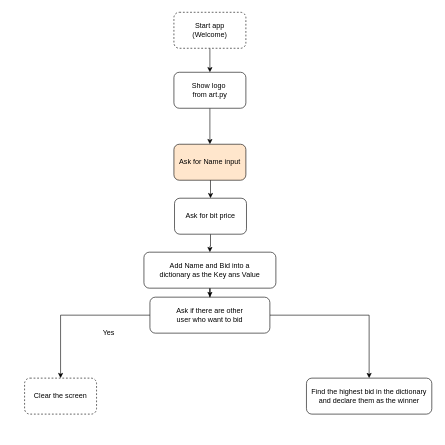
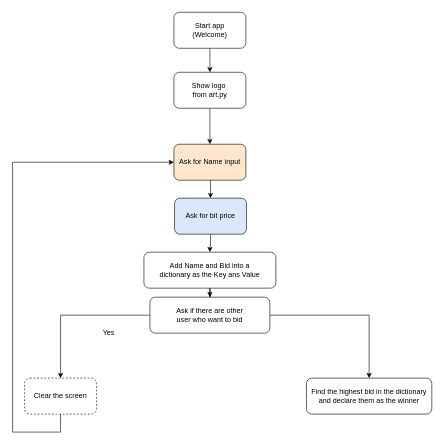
(210, 30) -> (210, 30)
(210, 216) -> (210, 216)
none -> (12, 297)
